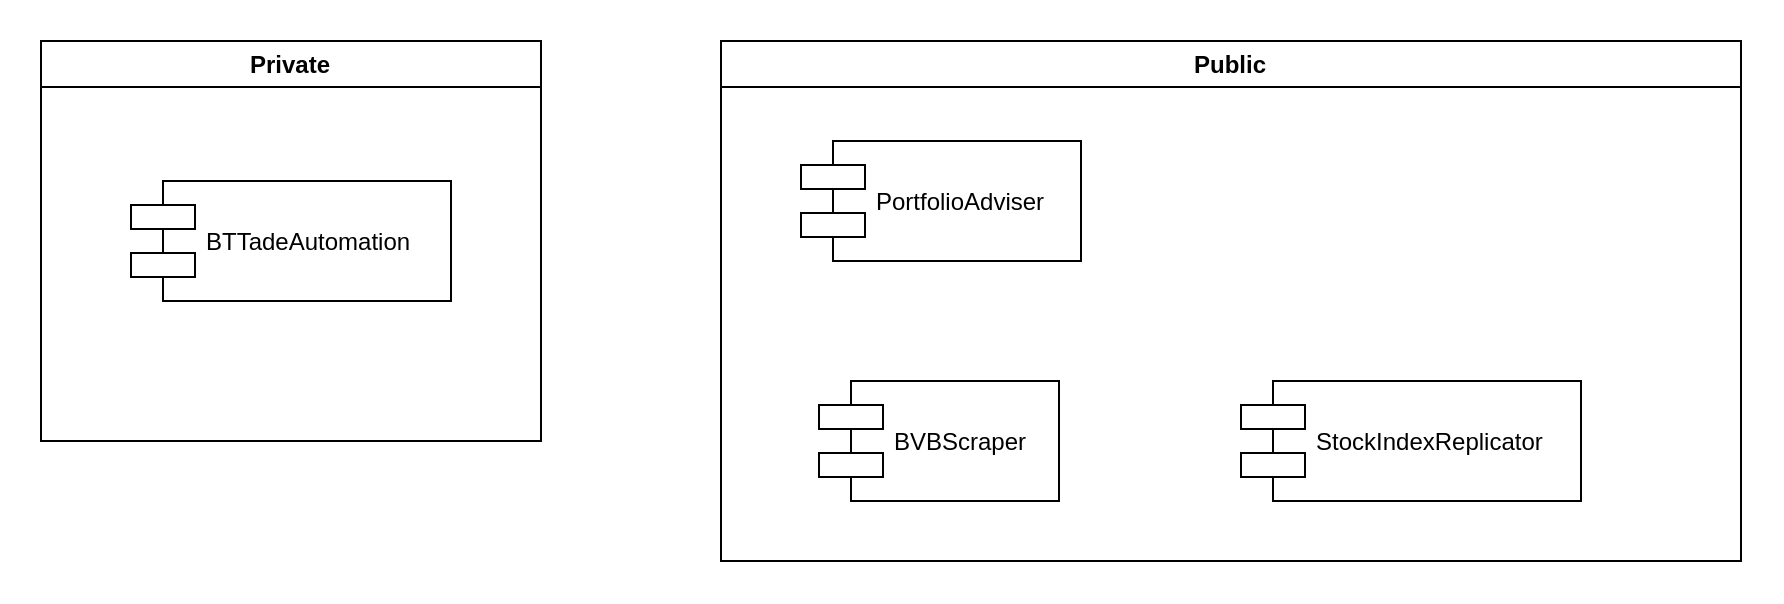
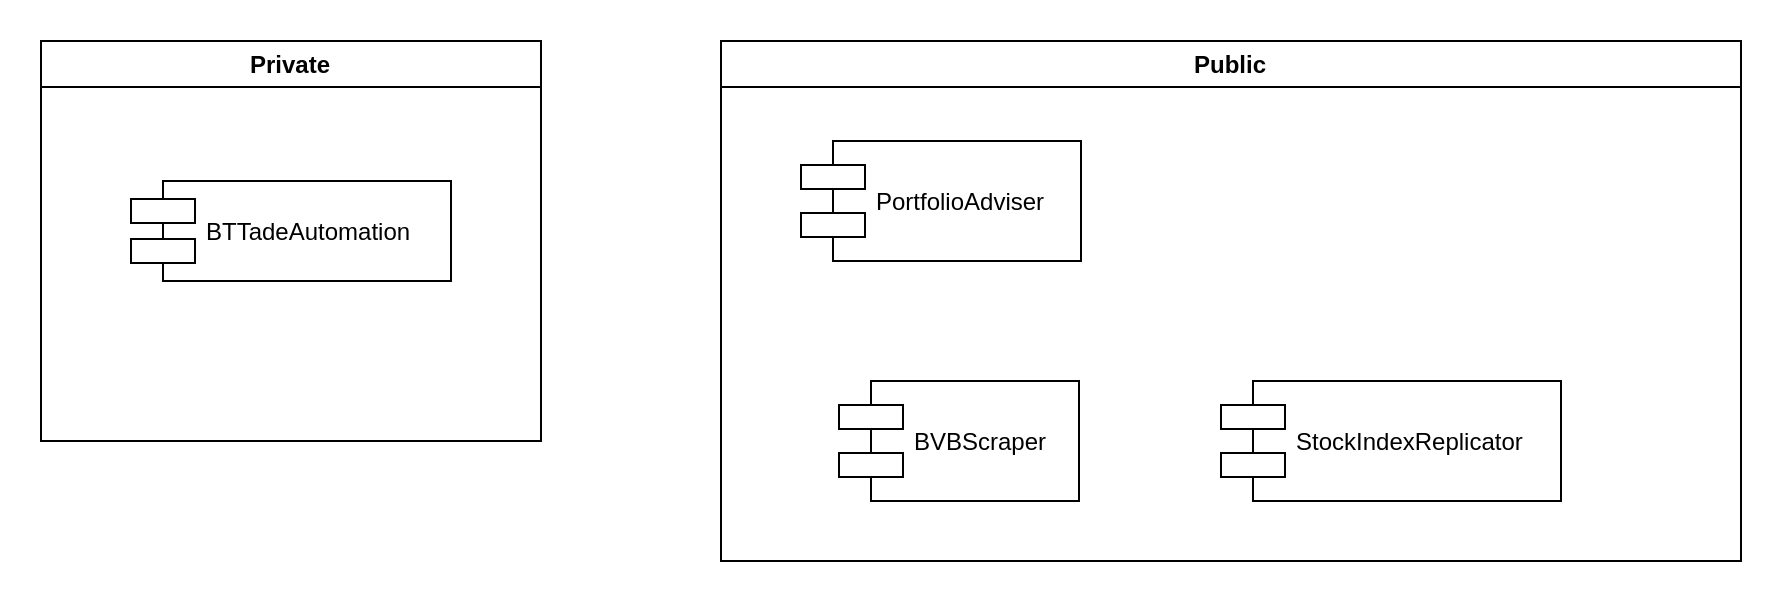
(291, 241) -> (291, 231)
(939, 441) -> (959, 441)
(1411, 441) -> (1391, 441)
